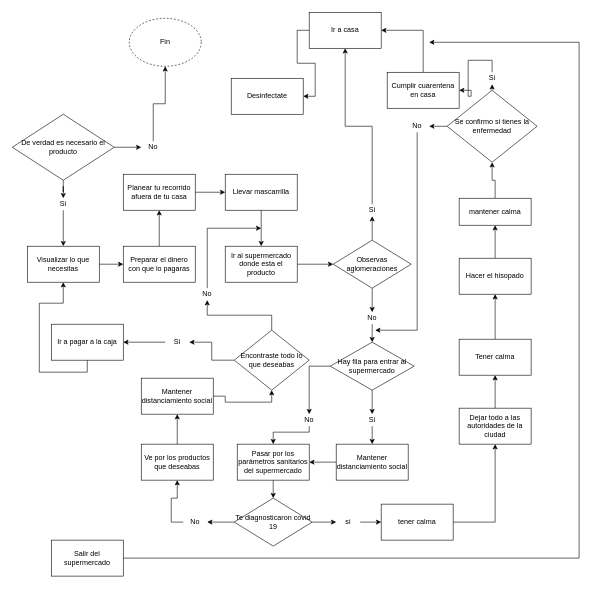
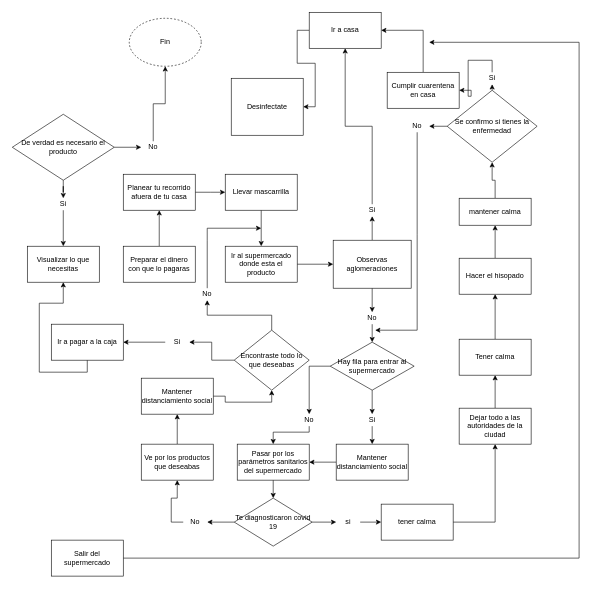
(267, 96) -> (267, 107)
(117, 264) -> none
(372, 264) -> (372, 264)
